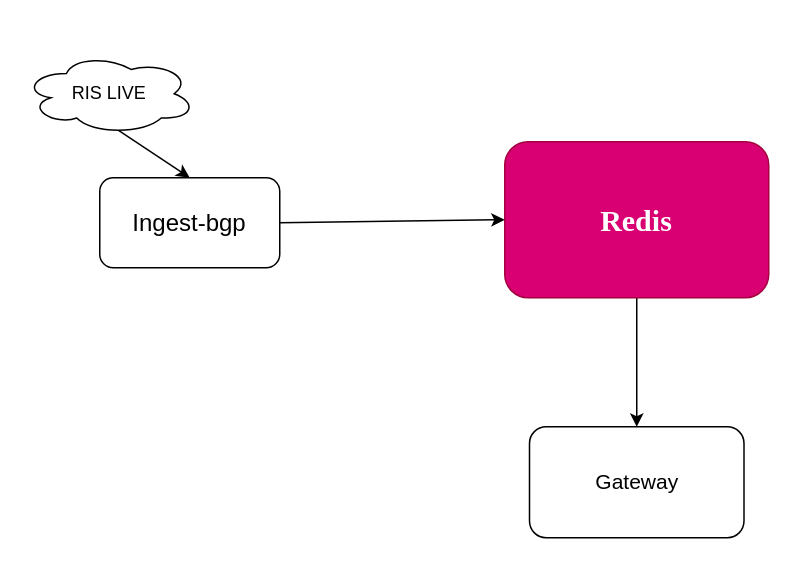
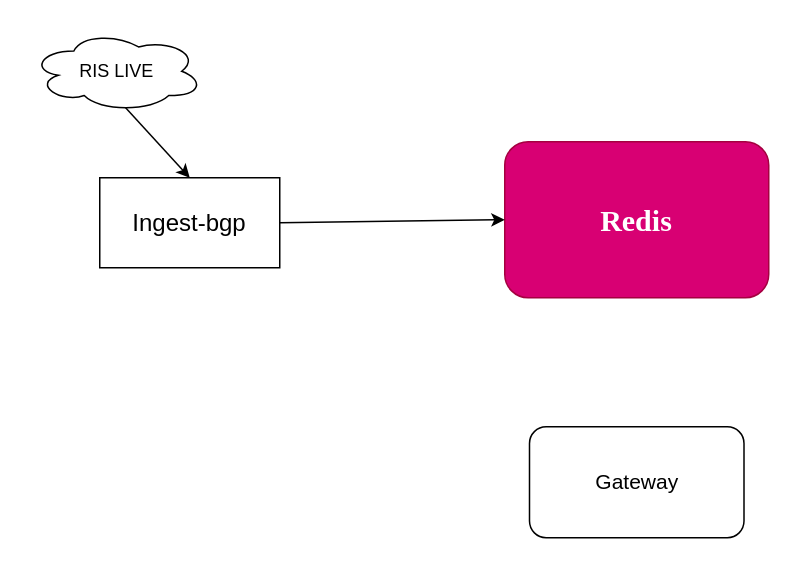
(110, 94) -> (117, 71)
(190, 223) -> (190, 223)
(637, 357) -> none
